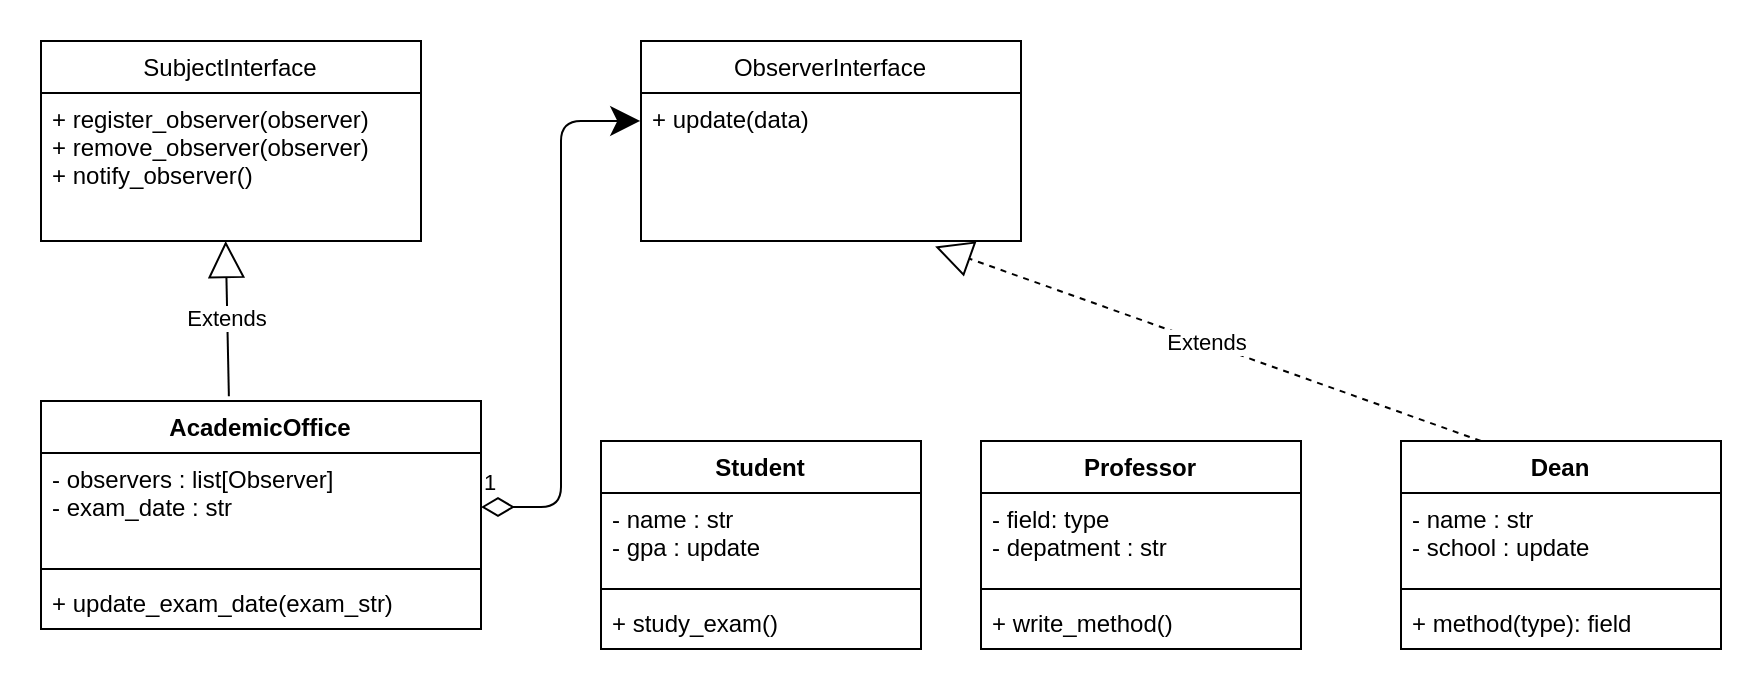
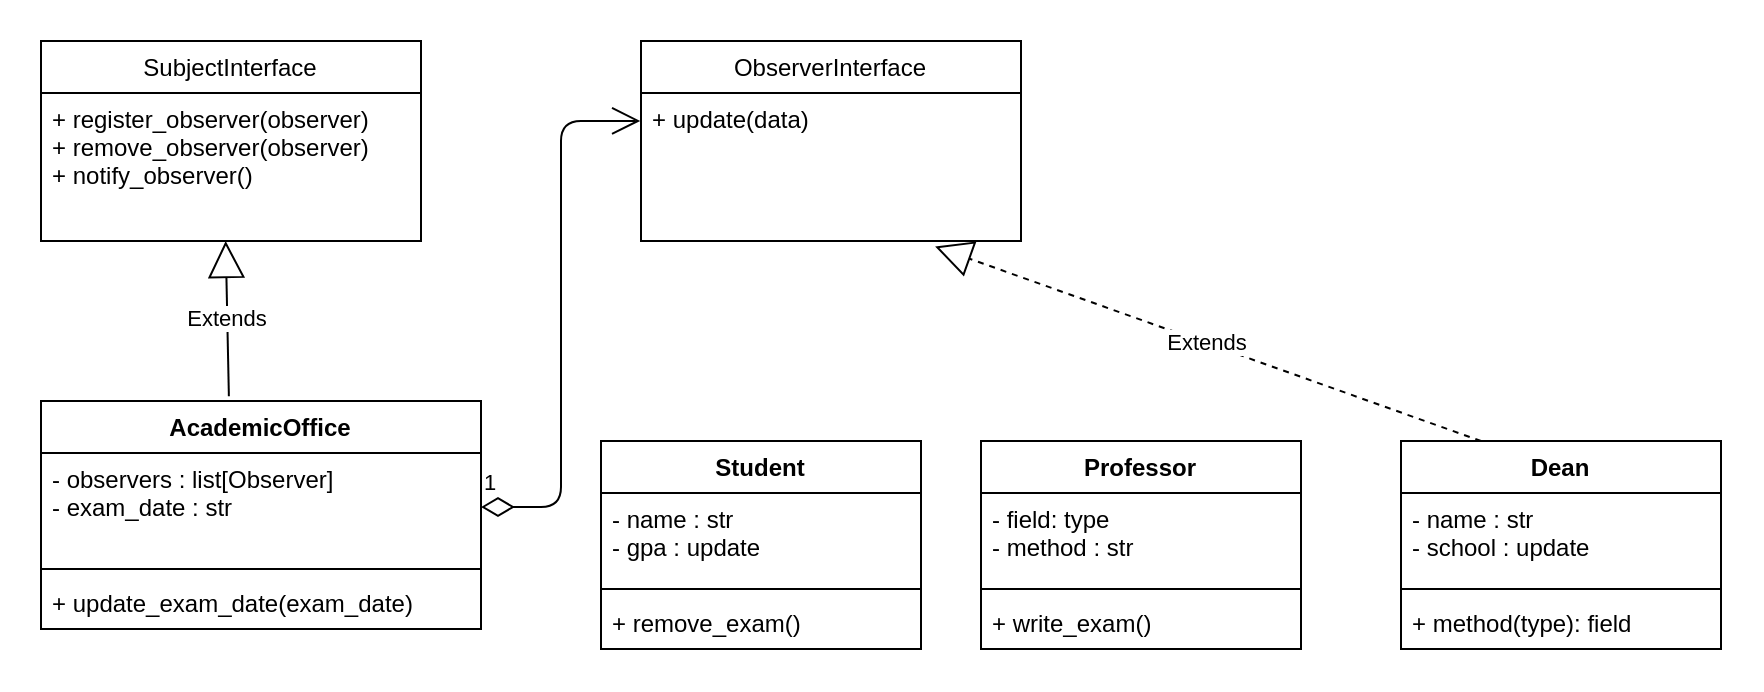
(616, 121) -> (624, 121)
(1064, 520) -> (1064, 520)
(237, 604) -> (244, 604)
(703, 624) -> (710, 624)
(1093, 624) -> (1080, 624)
